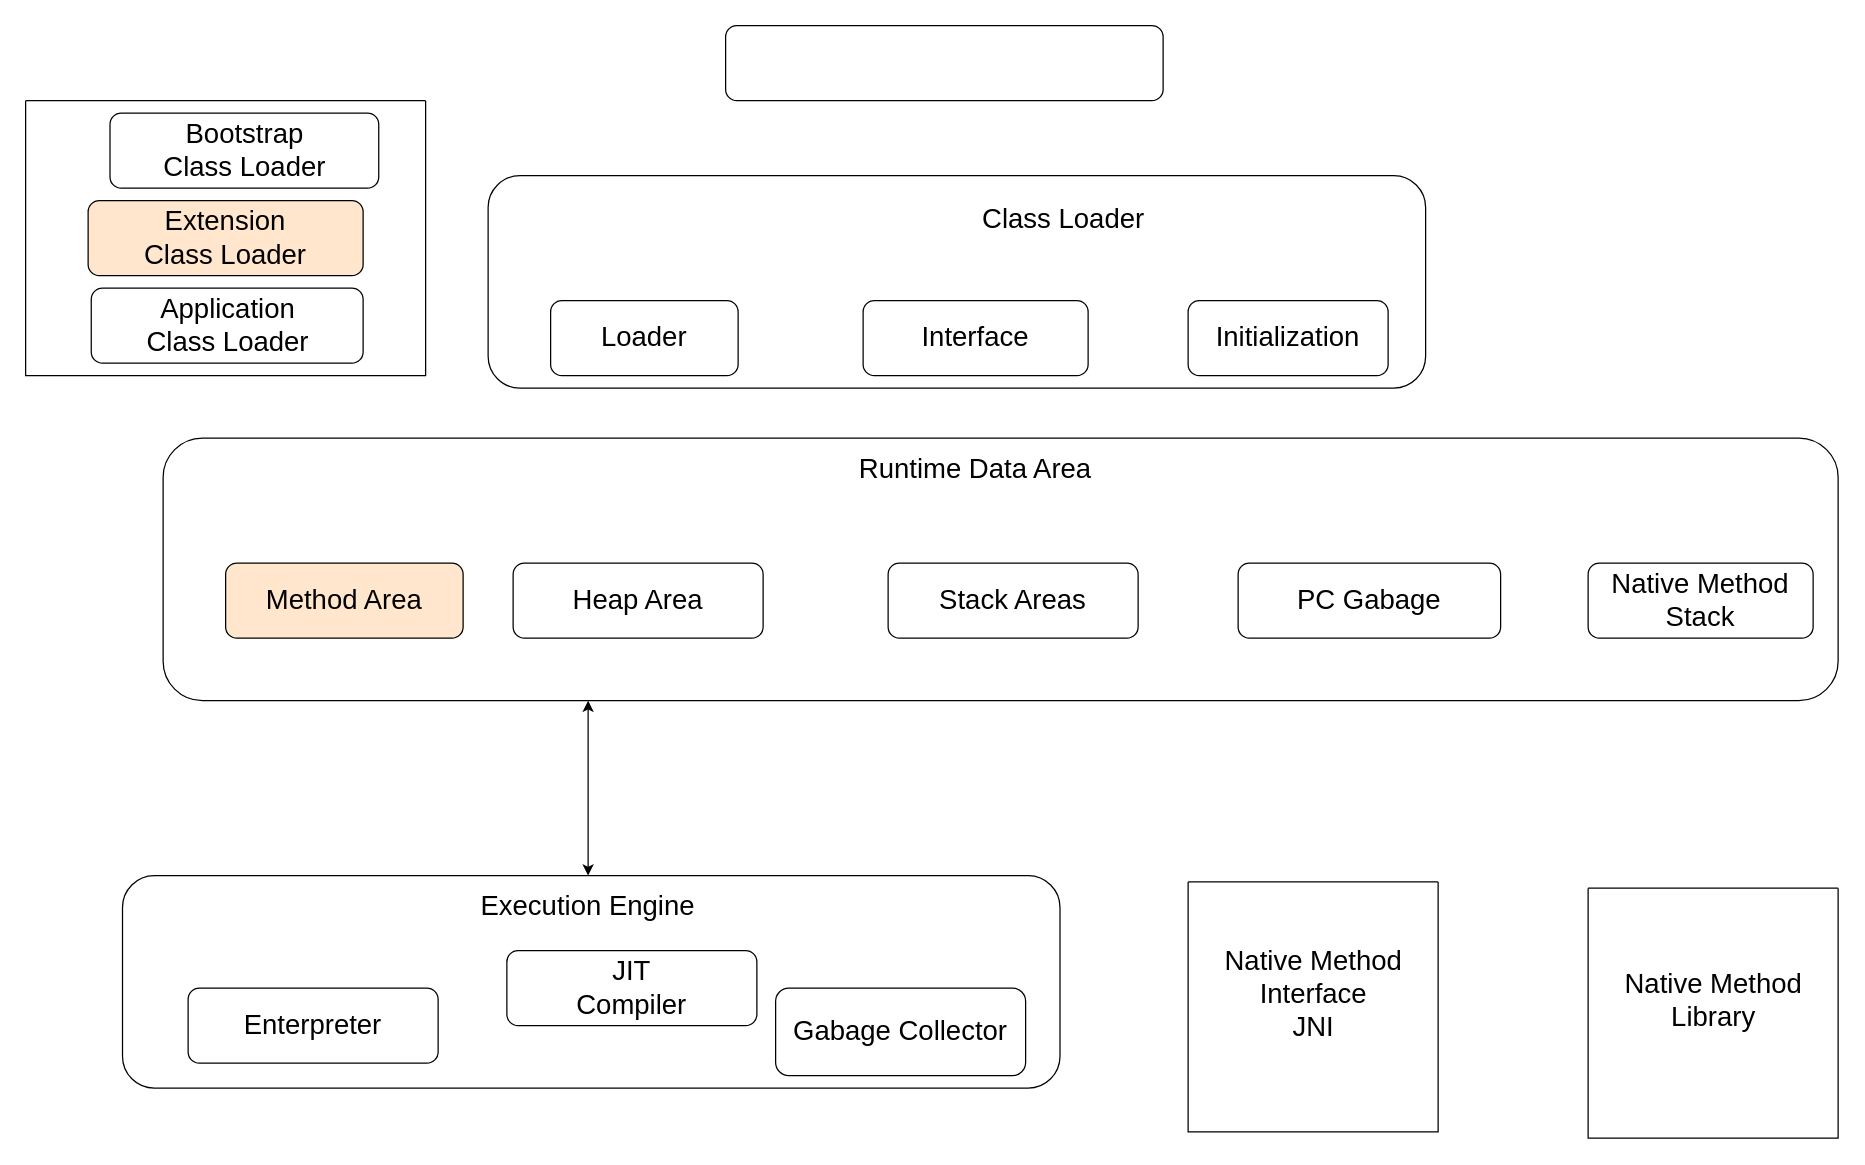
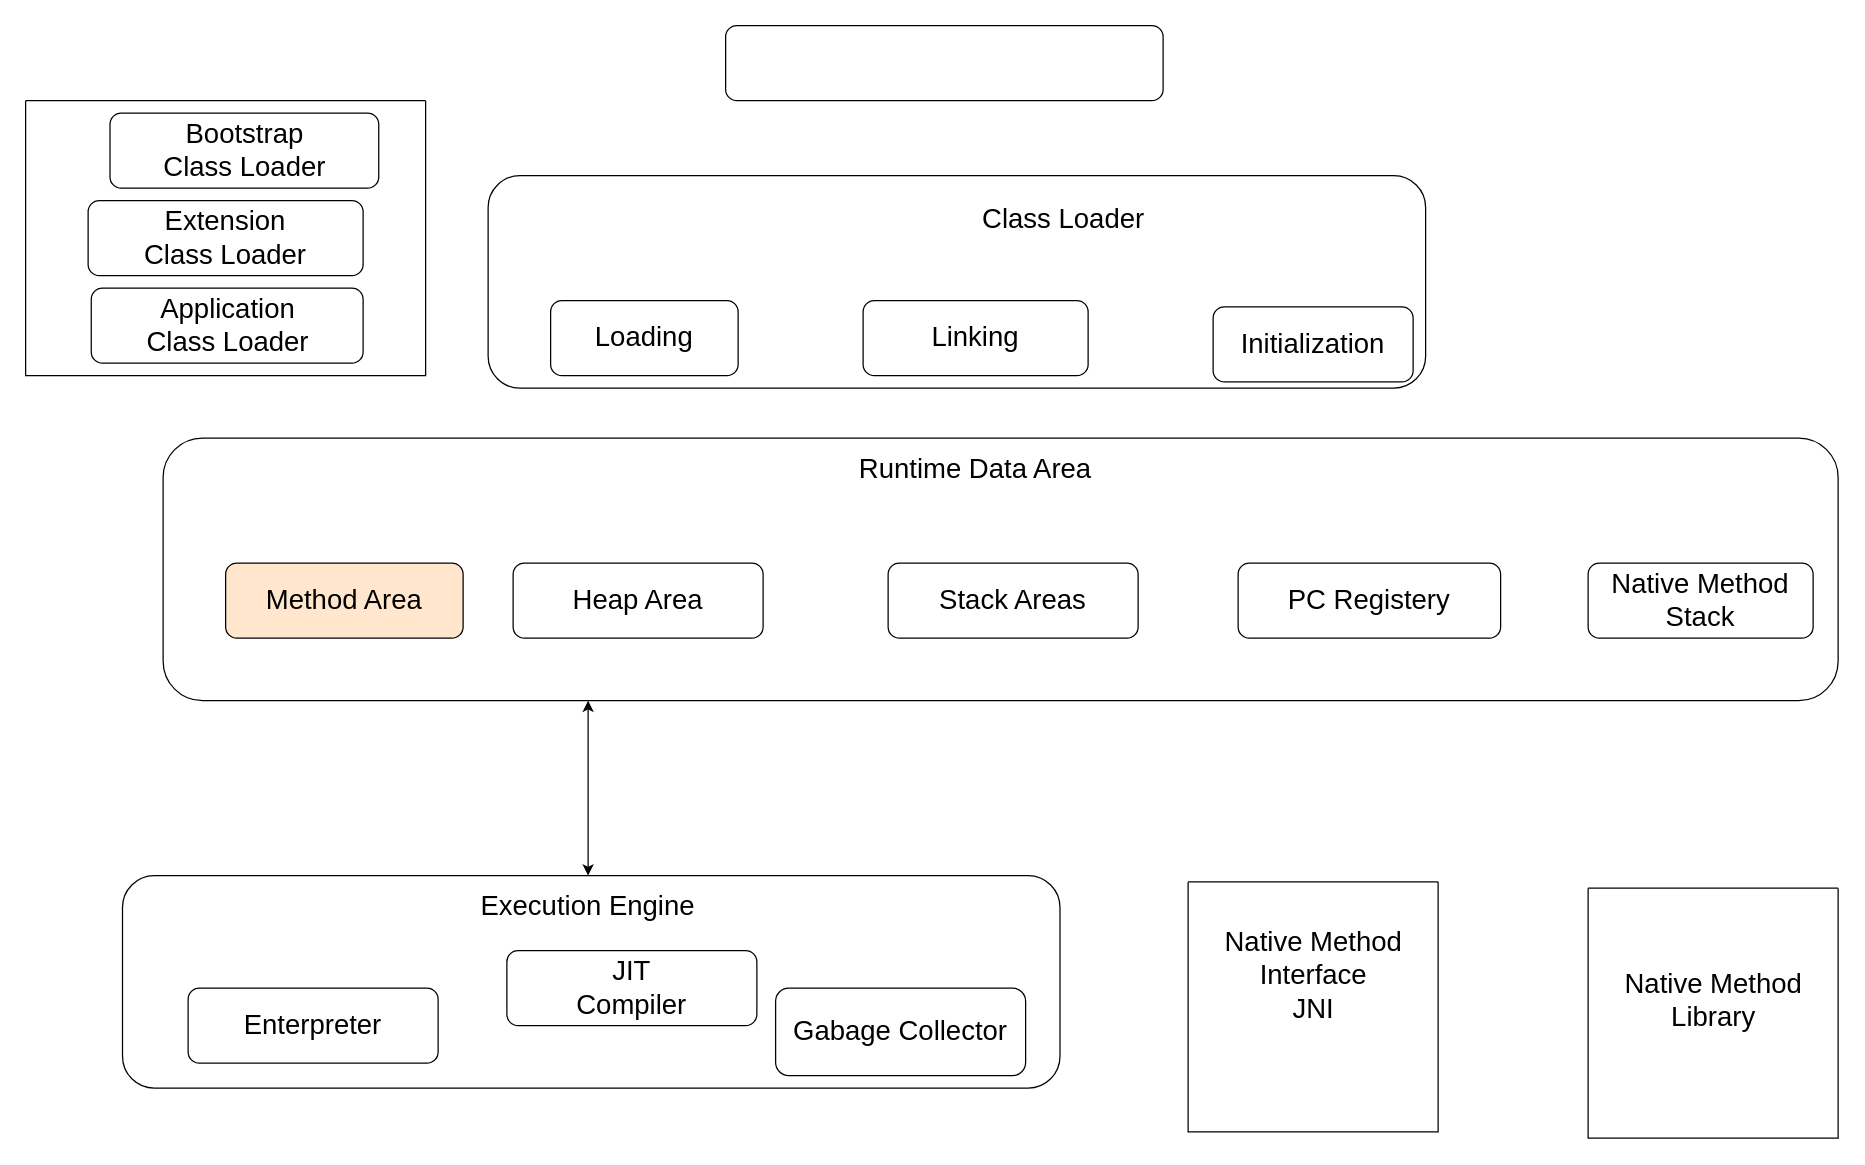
(226, 238) -> (226, 238)
(644, 338) -> (644, 338)
(976, 338) -> (976, 338)
(1288, 338) -> (1313, 344)
(1369, 601) -> (1369, 601)
(1313, 994) -> (1313, 976)
